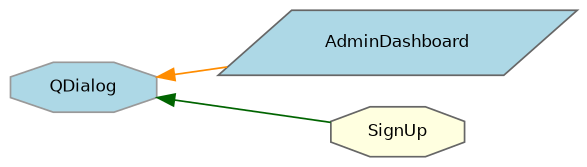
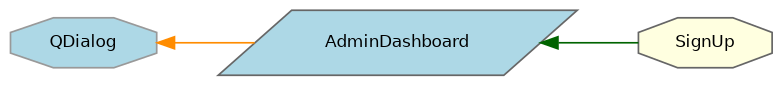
(253, 111) -> (598, 43)
